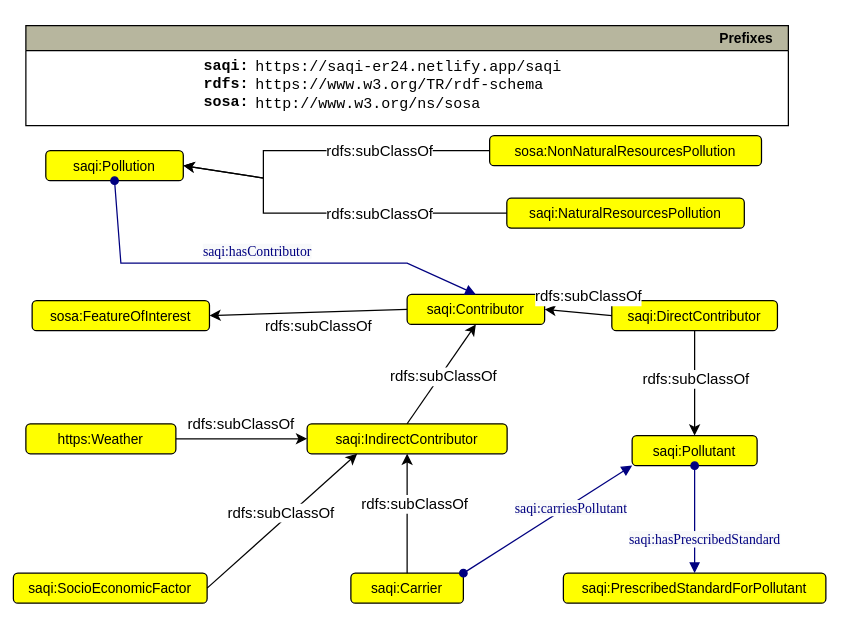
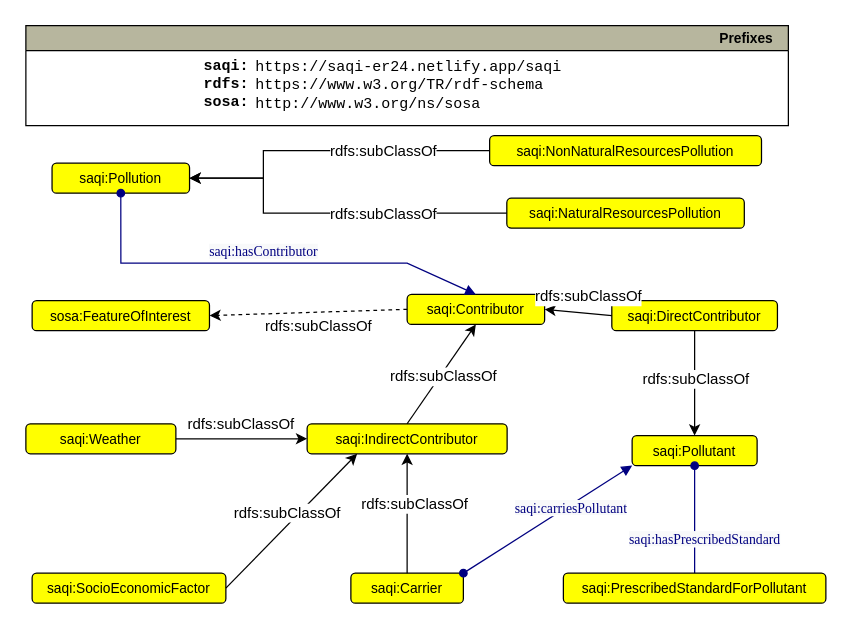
(625, 151) -> (625, 151)
(114, 166) -> (121, 178)
(312, 312) -> (312, 312)
(100, 439) -> (100, 439)
(694, 561) -> (694, 566)
(110, 588) -> (129, 588)
